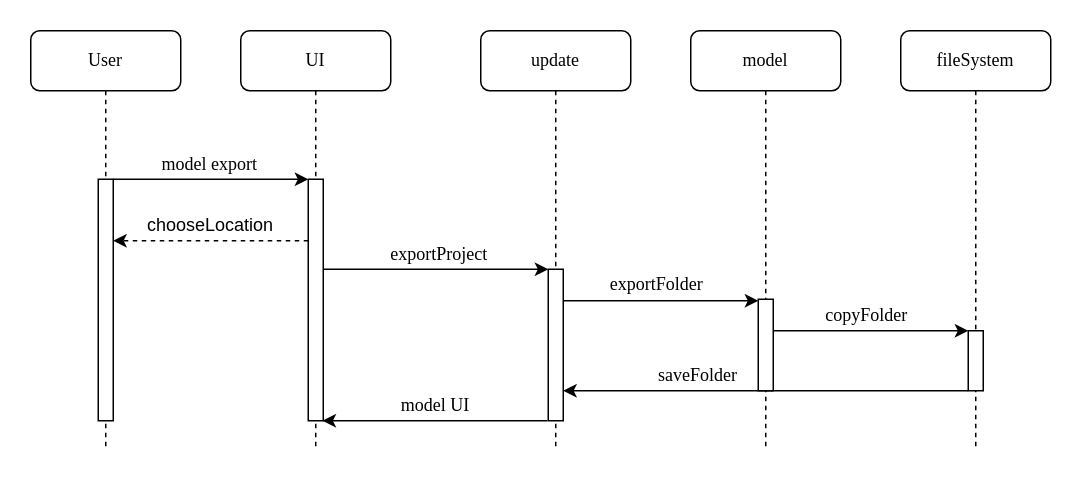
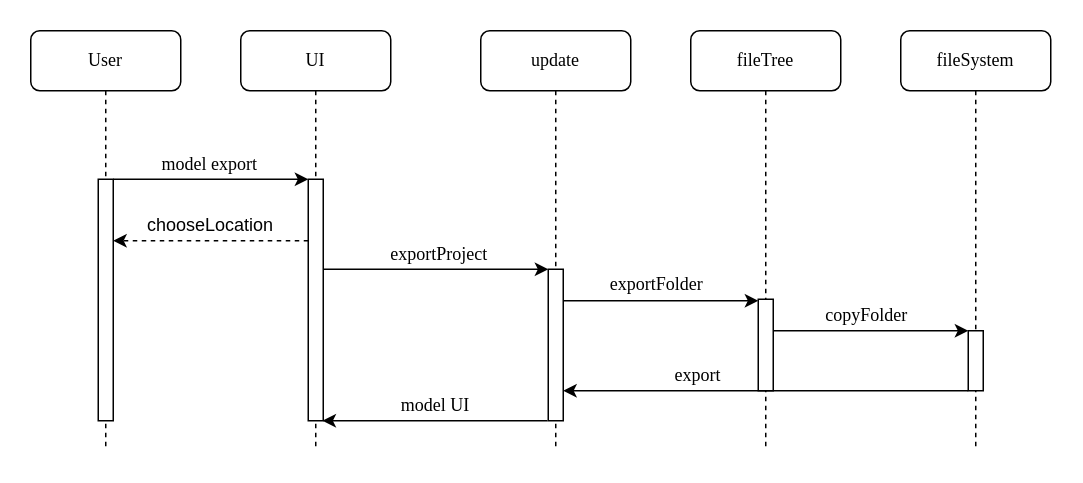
(766, 61) -> (766, 61)
(698, 376) -> (698, 376)
